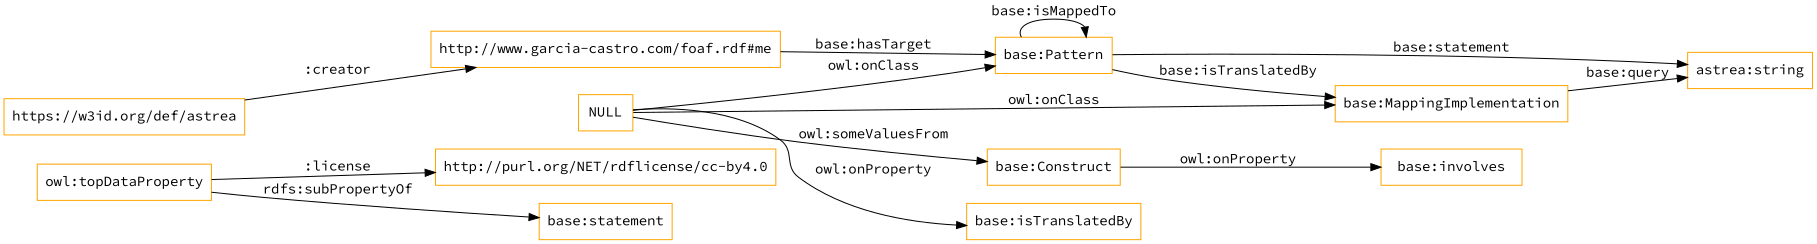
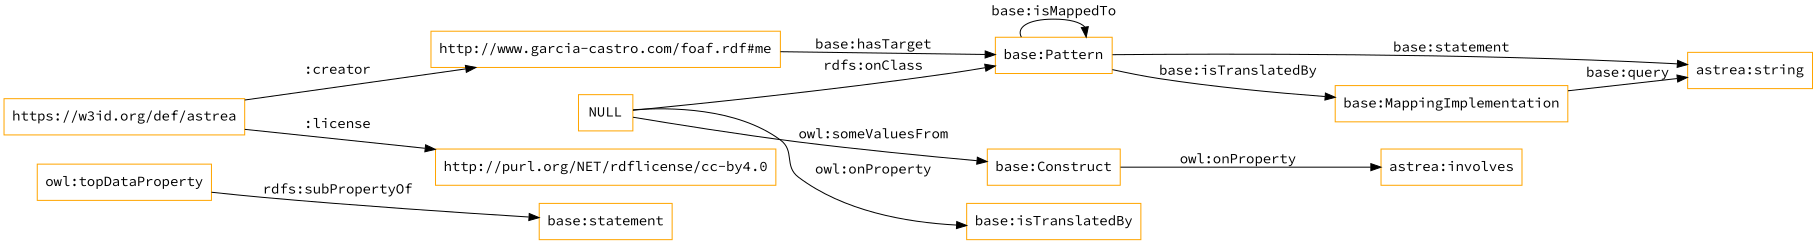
(874, 66) -> (874, 66)
(979, 109) -> none
(1452, 167) -> (1452, 167)
(318, 176) -> (335, 139)
